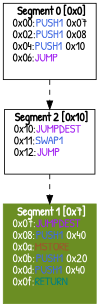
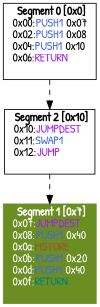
(46, 58) -> (51, 58)
